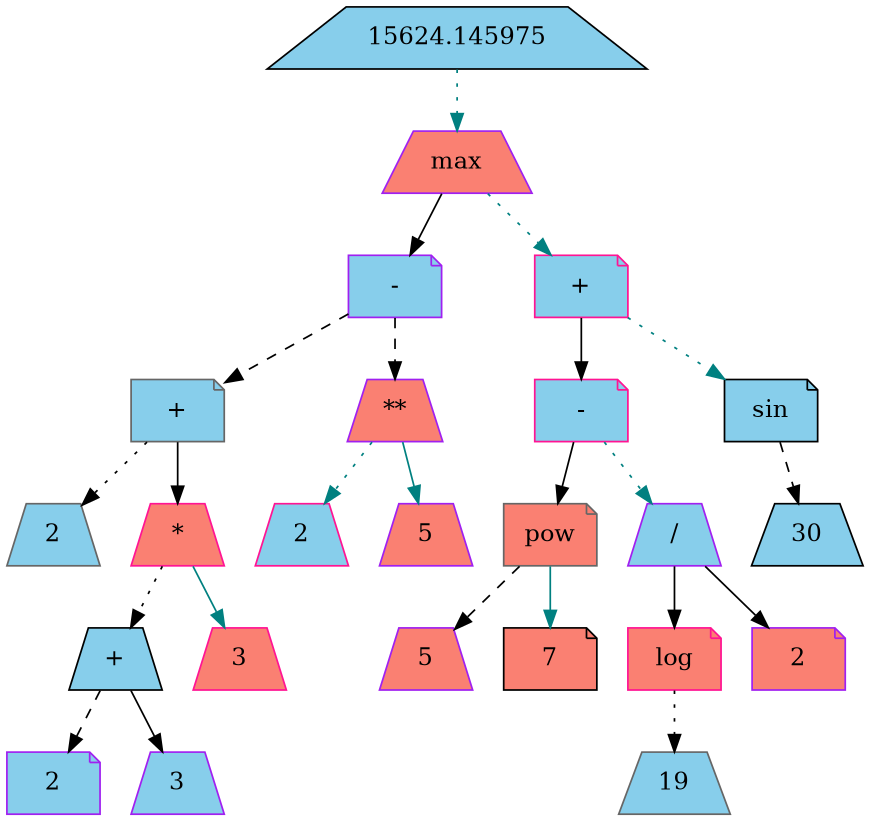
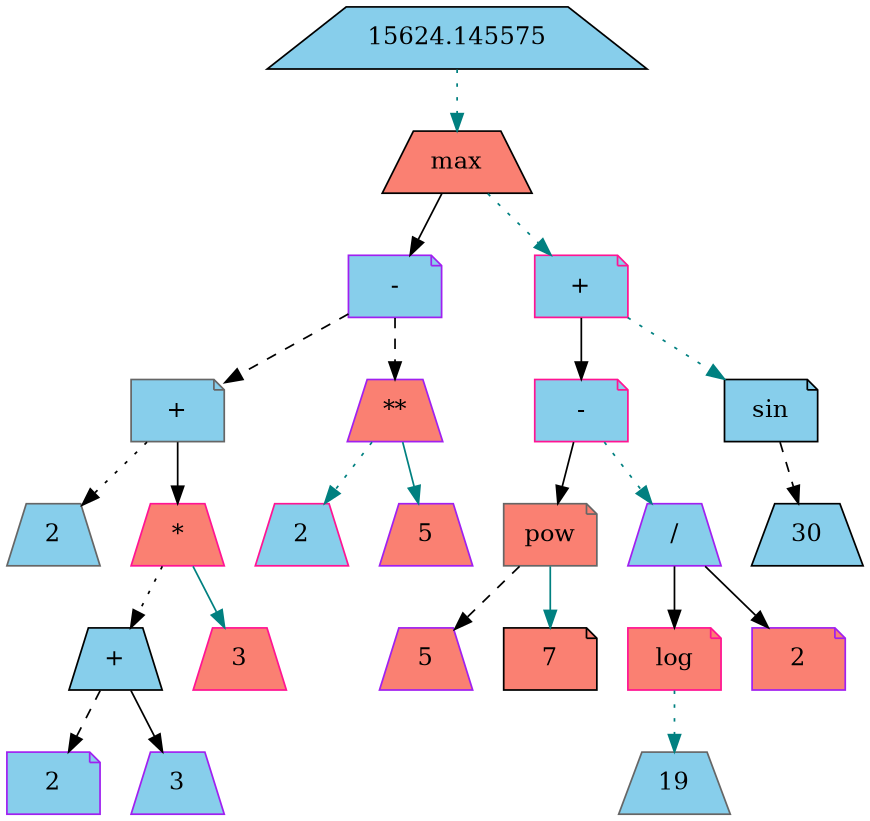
(457, 38) -> (457, 38)
(457, 162) -> (457, 162)
(674, 713) -> (674, 713)
